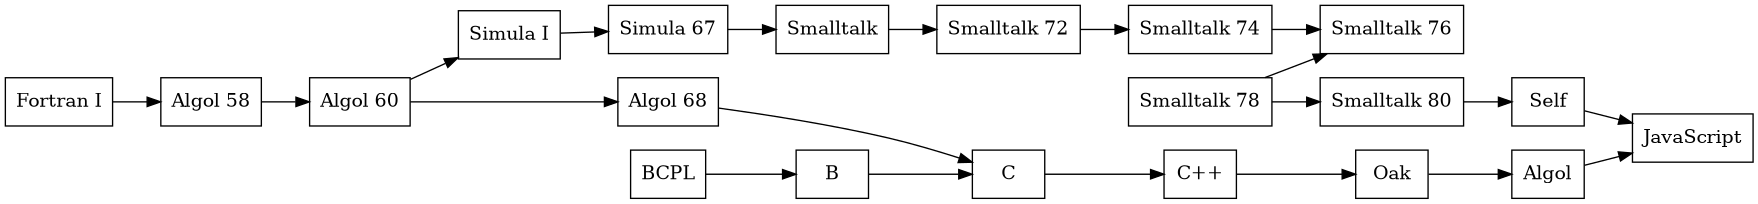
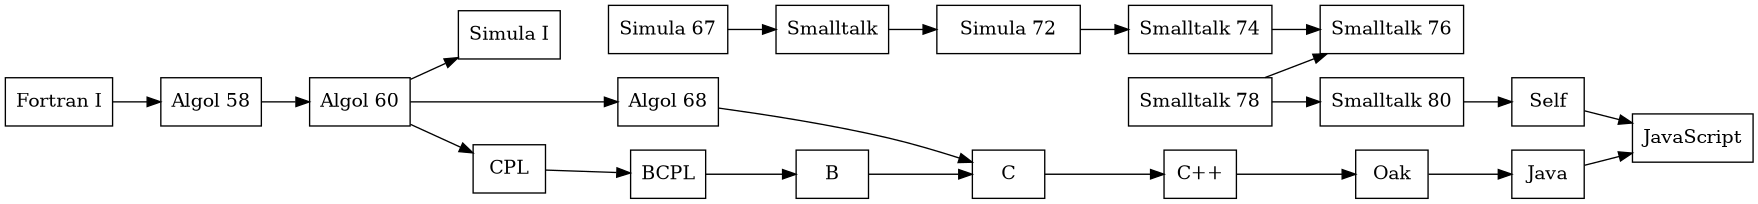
(1009, 29) -> (1009, 29)
(578, 33) -> none
none -> (509, 169)
(1548, 174) -> (1548, 174)
